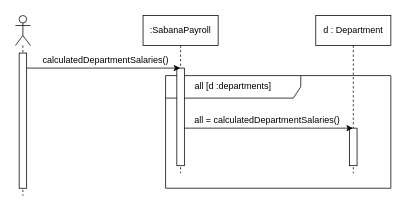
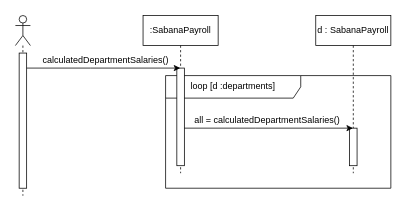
(353, 30) -> (353, 30)
(233, 87) -> (233, 87)
